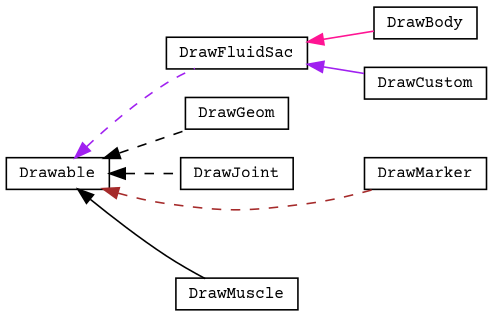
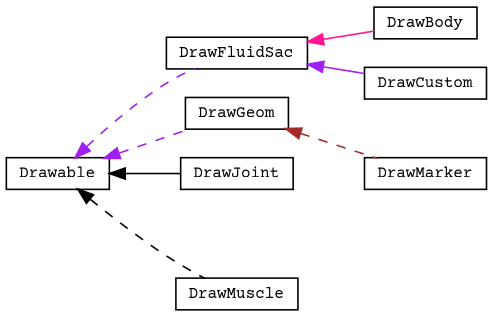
(155, 141) -> (155, 141)
(153, 174) -> (153, 174)
(248, 209) -> (339, 146)
(146, 242) -> (146, 242)
